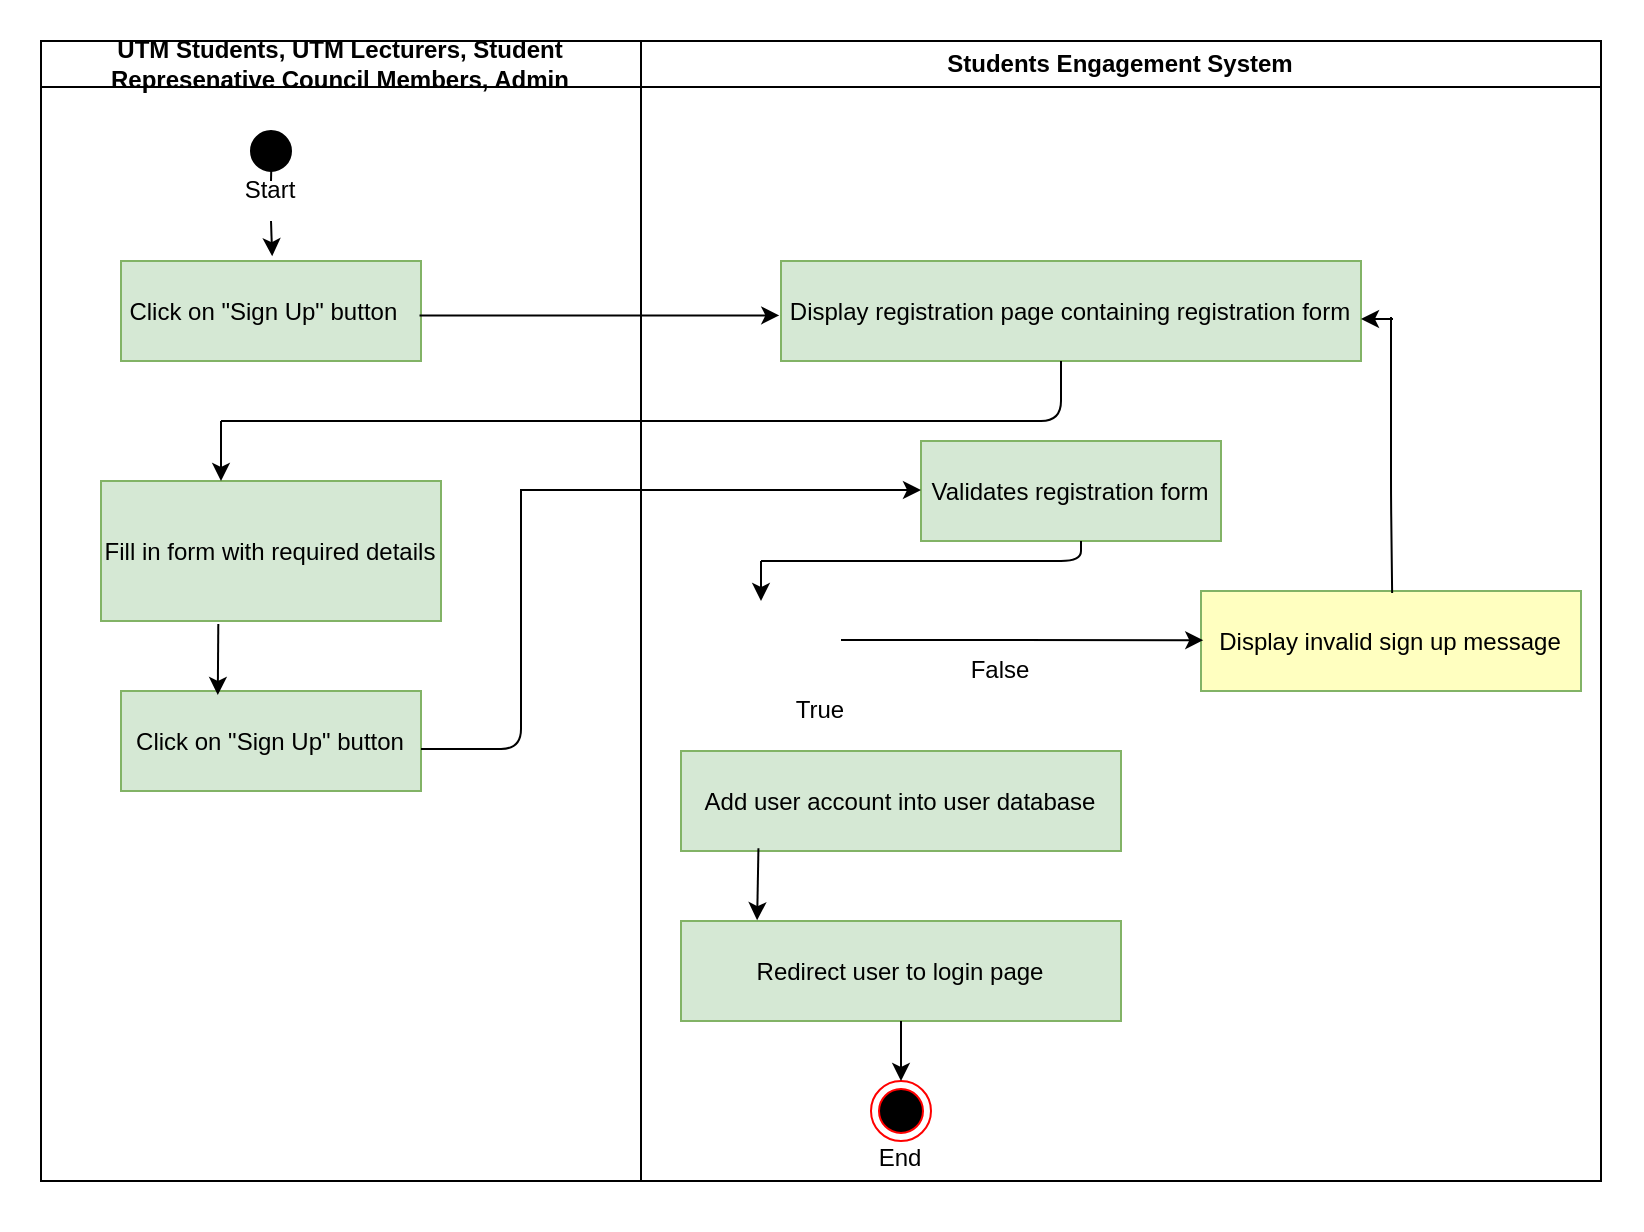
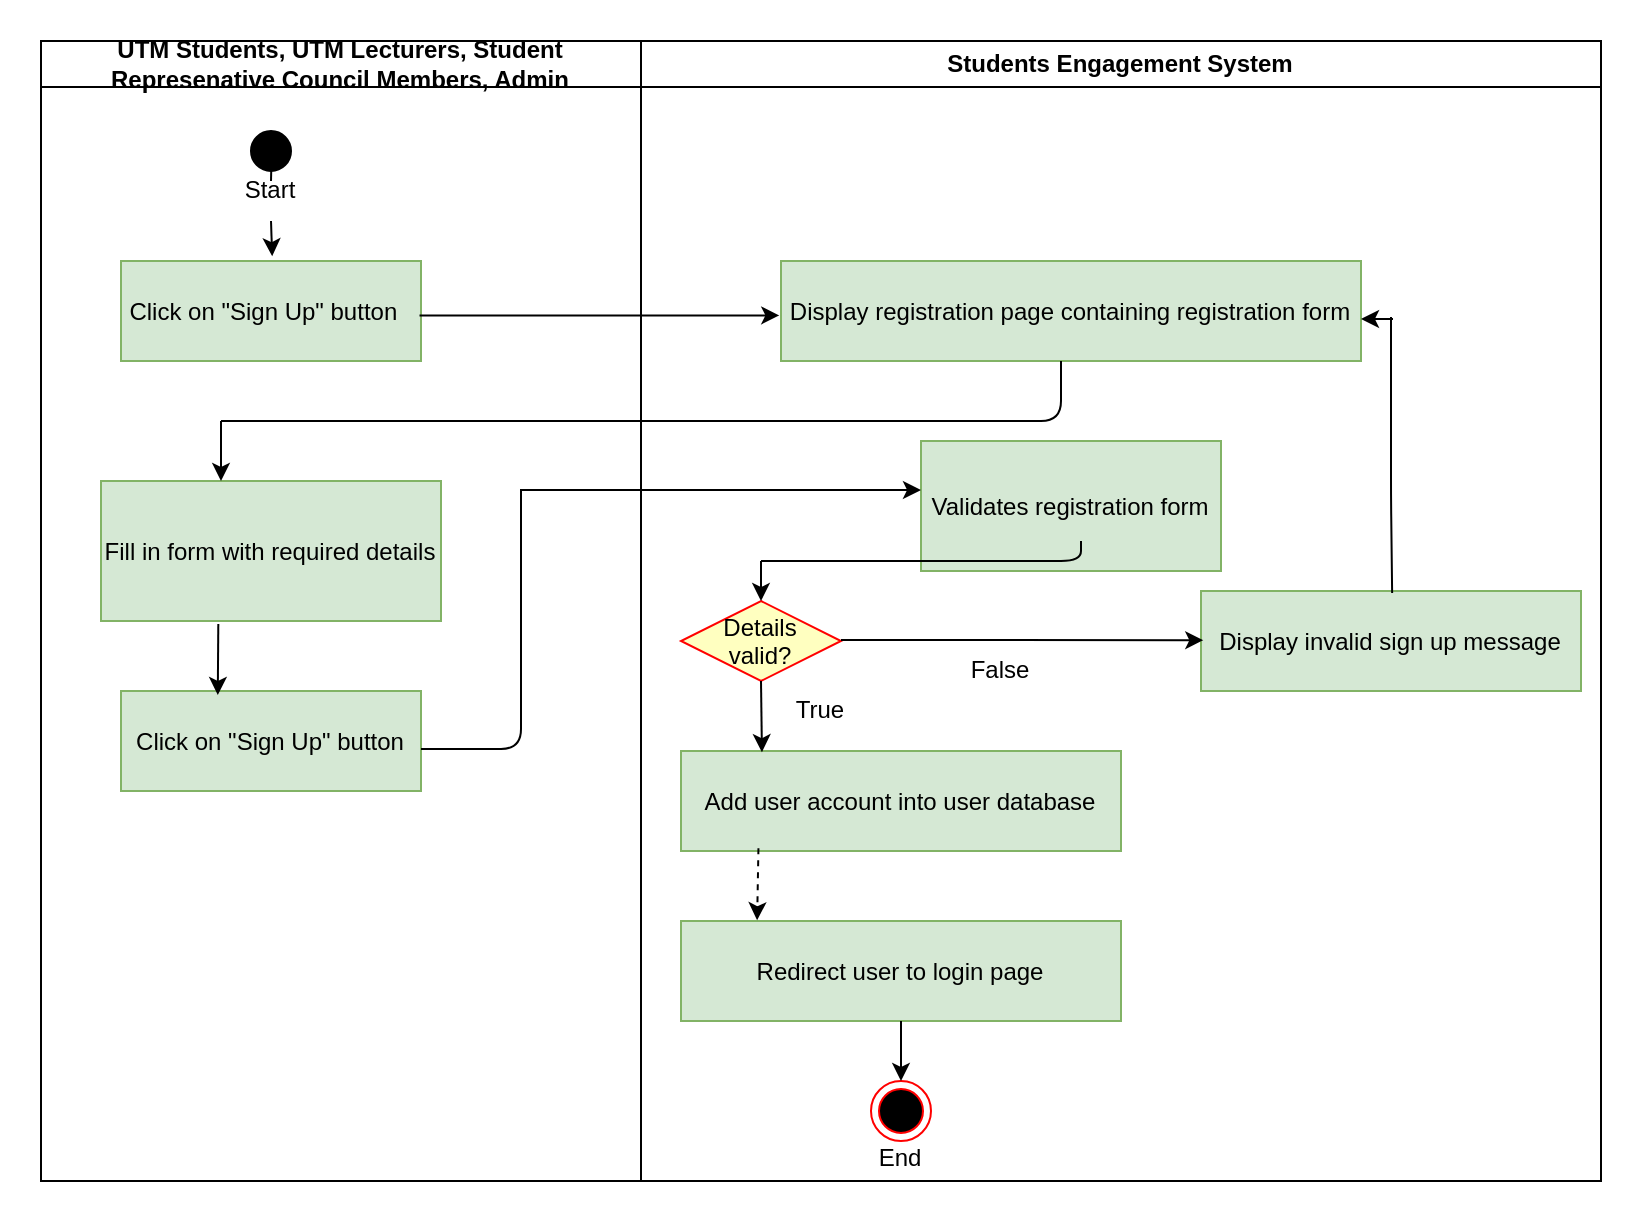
(1071, 491) -> (1071, 506)
none -> (761, 641)
(1391, 641) -> (1391, 641)
none -> (761, 710)
(758, 879) -> (758, 879)
